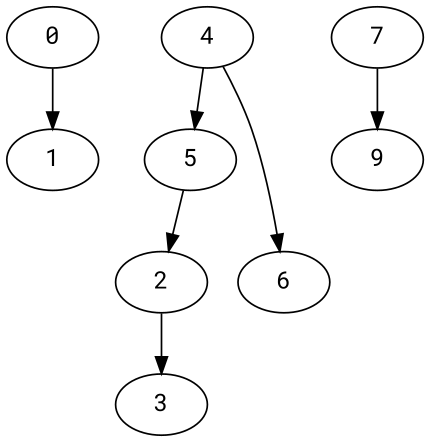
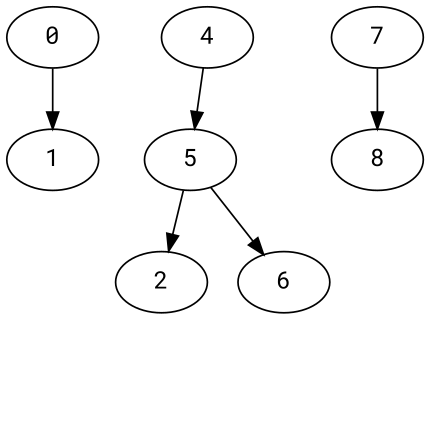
(258, 148) -> (232, 214)
(377, 160) -> (377, 160)
(162, 405) -> none
